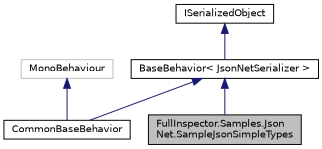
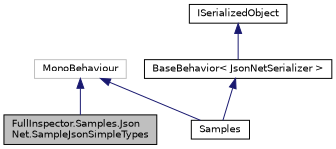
(225, 102) -> (80, 102)
(67, 130) -> (220, 130)
